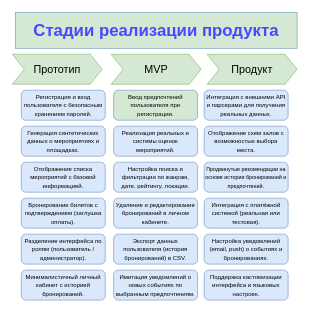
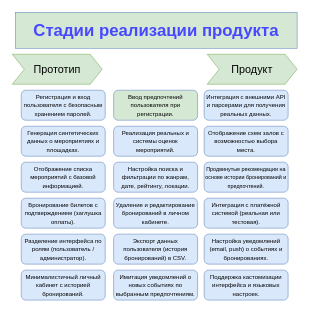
(156, 69) -> none
